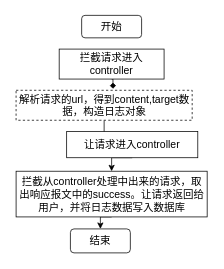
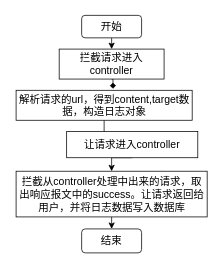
none -> (111, 41)
(104, 105) -> (104, 105)
(100, 241) -> (111, 241)
